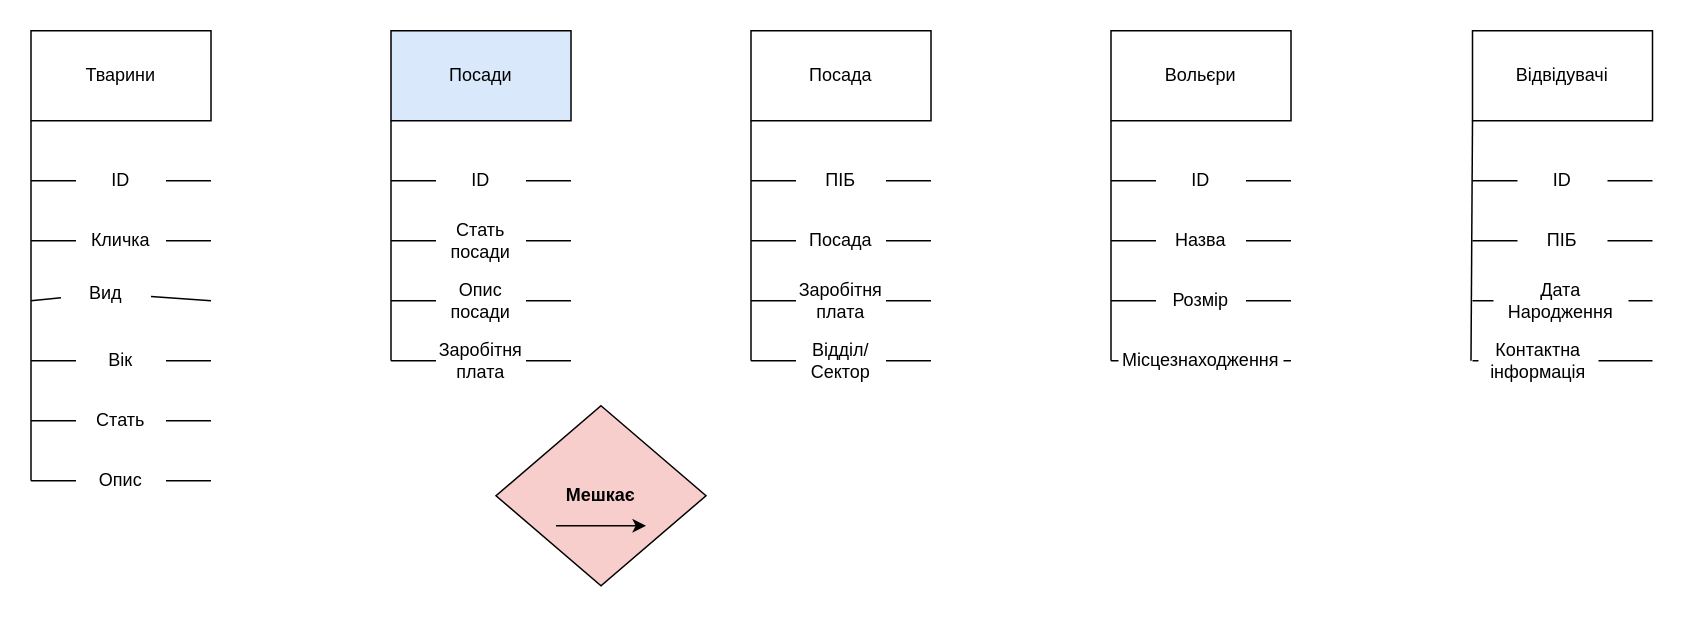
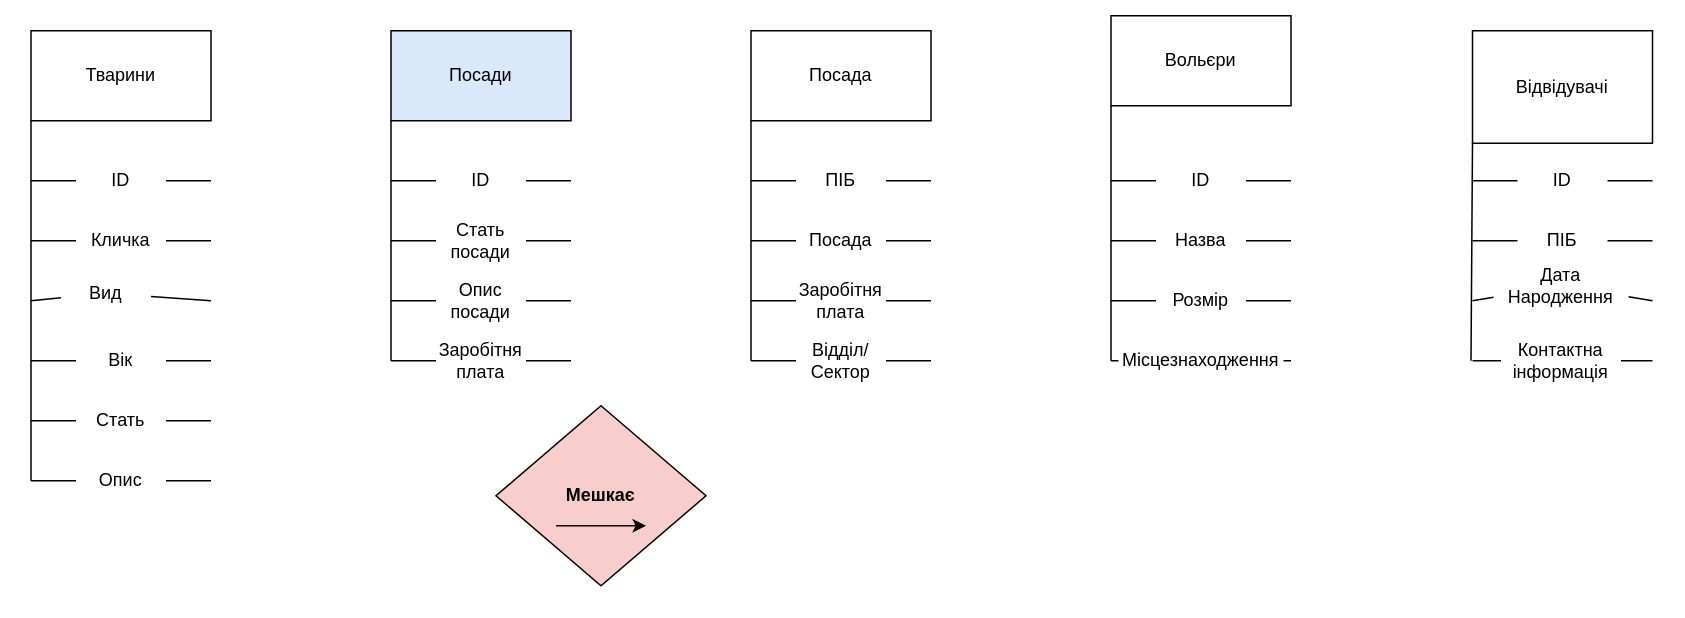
(1201, 76) -> (1201, 61)
(1562, 76) -> (1562, 87)
(1561, 301) -> (1561, 286)
(1538, 361) -> (1561, 361)
